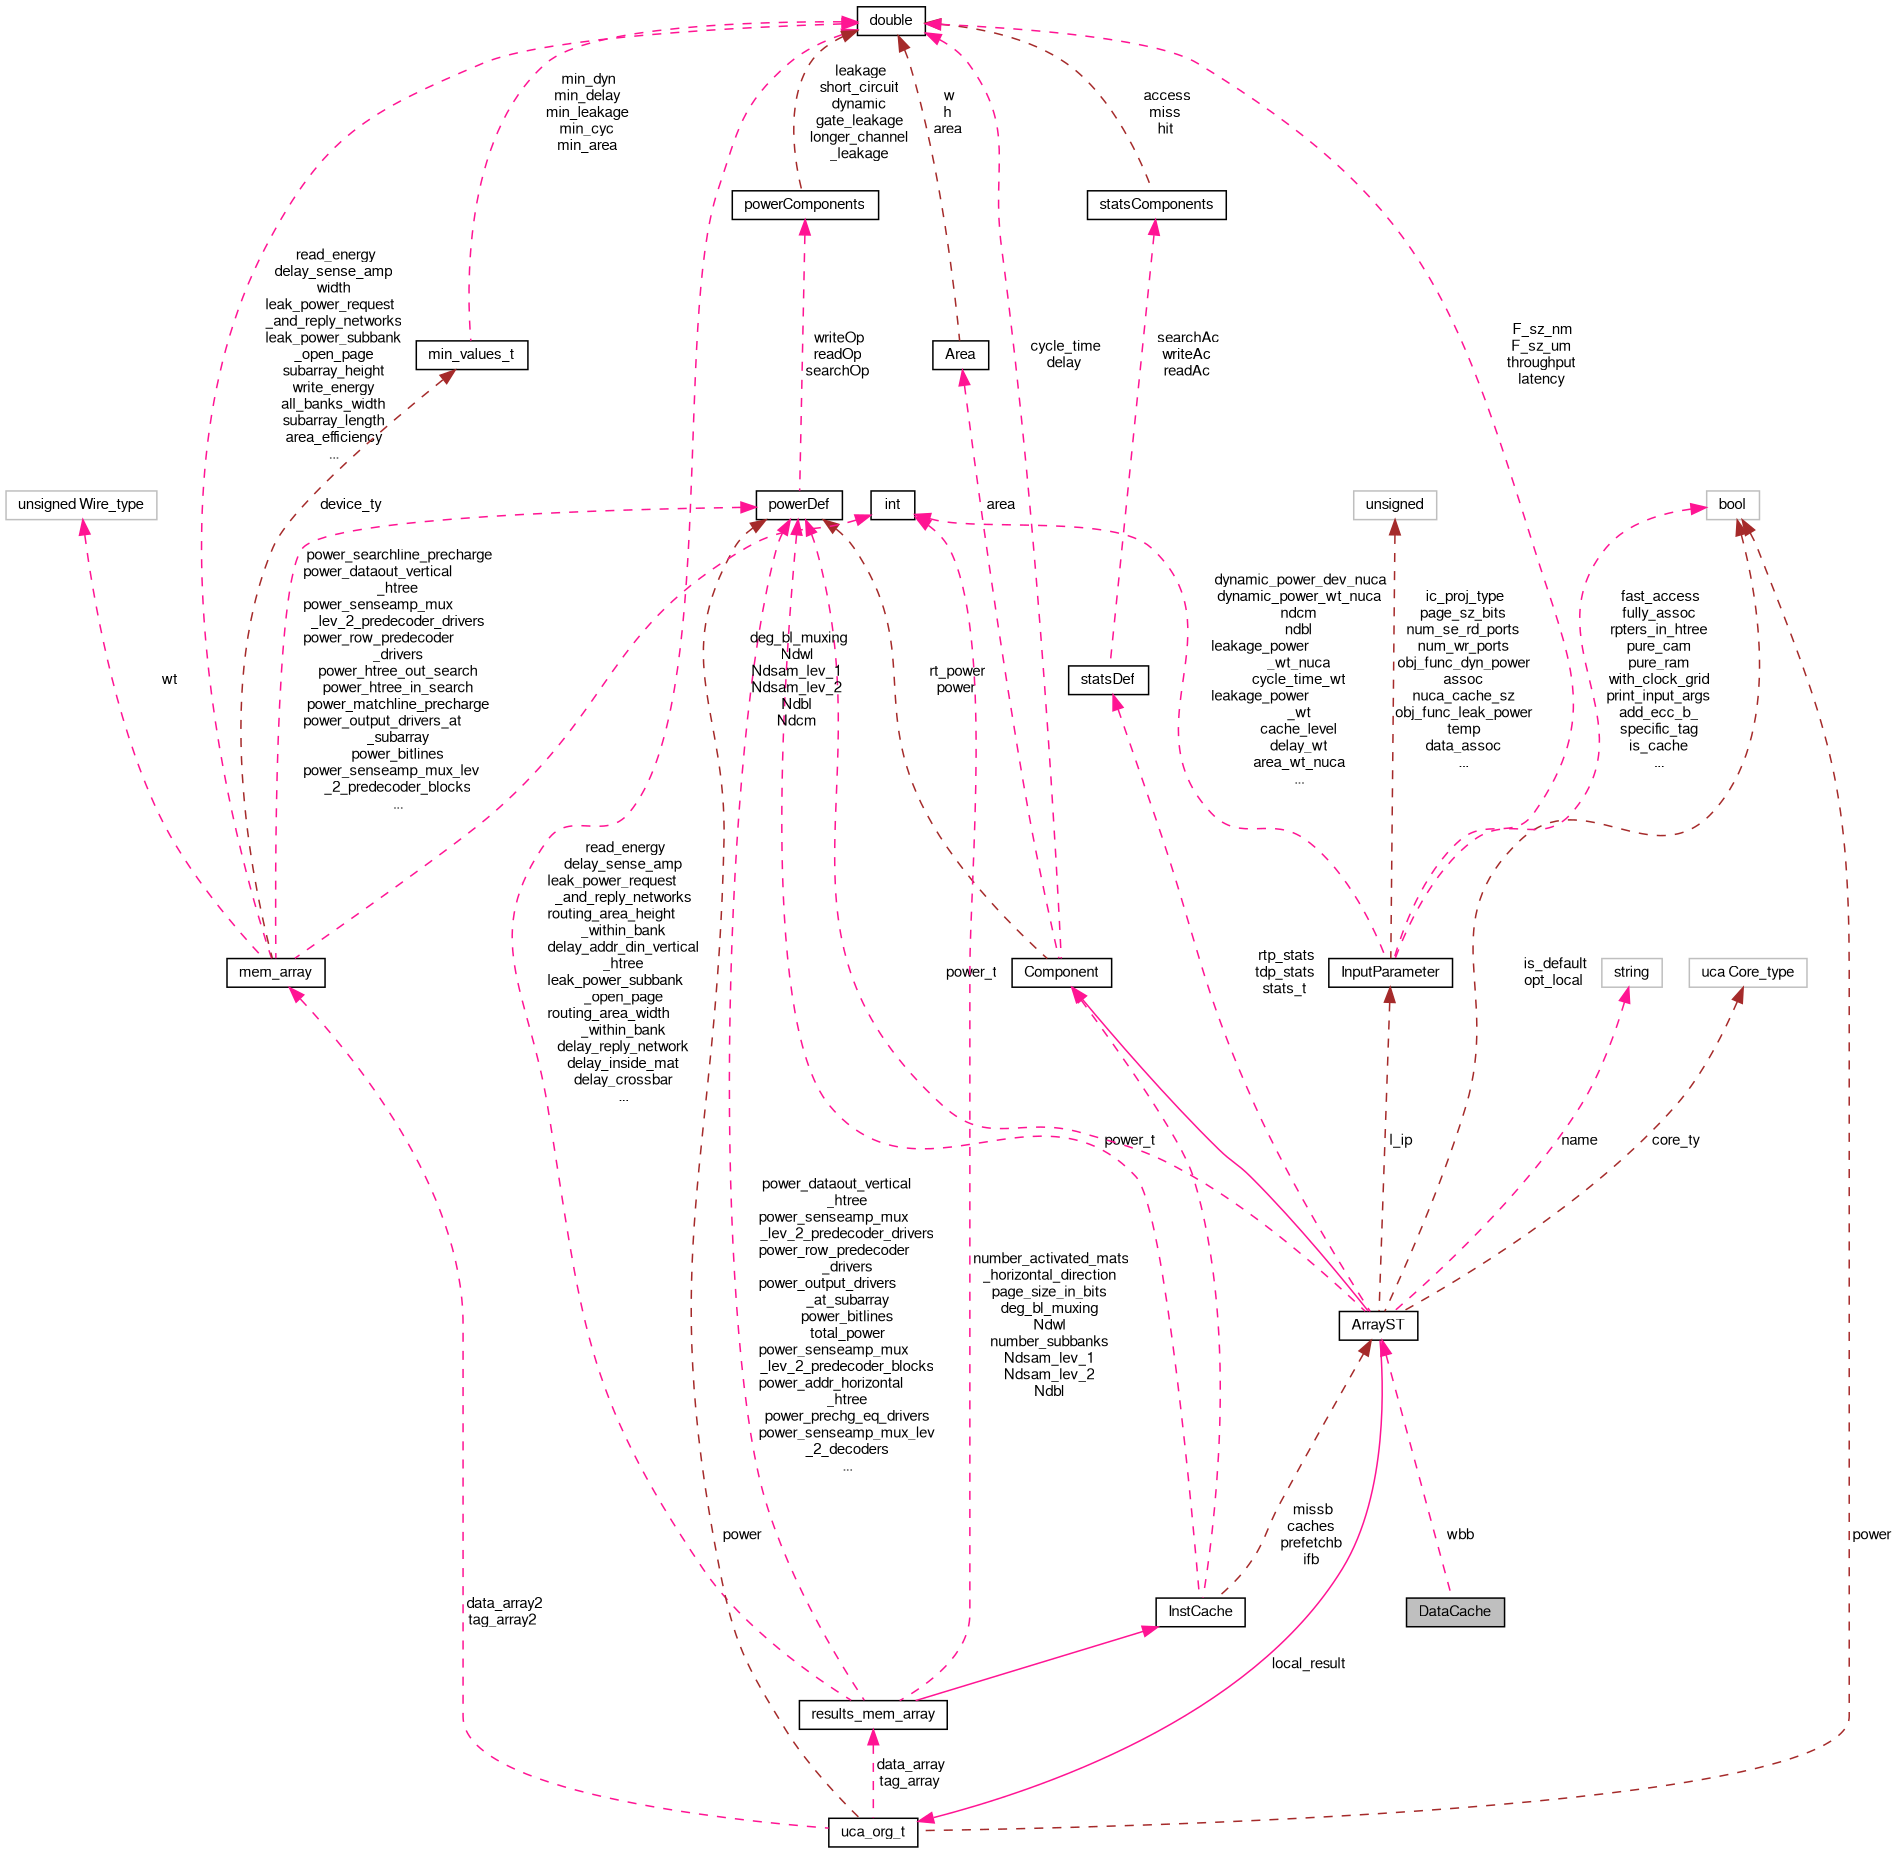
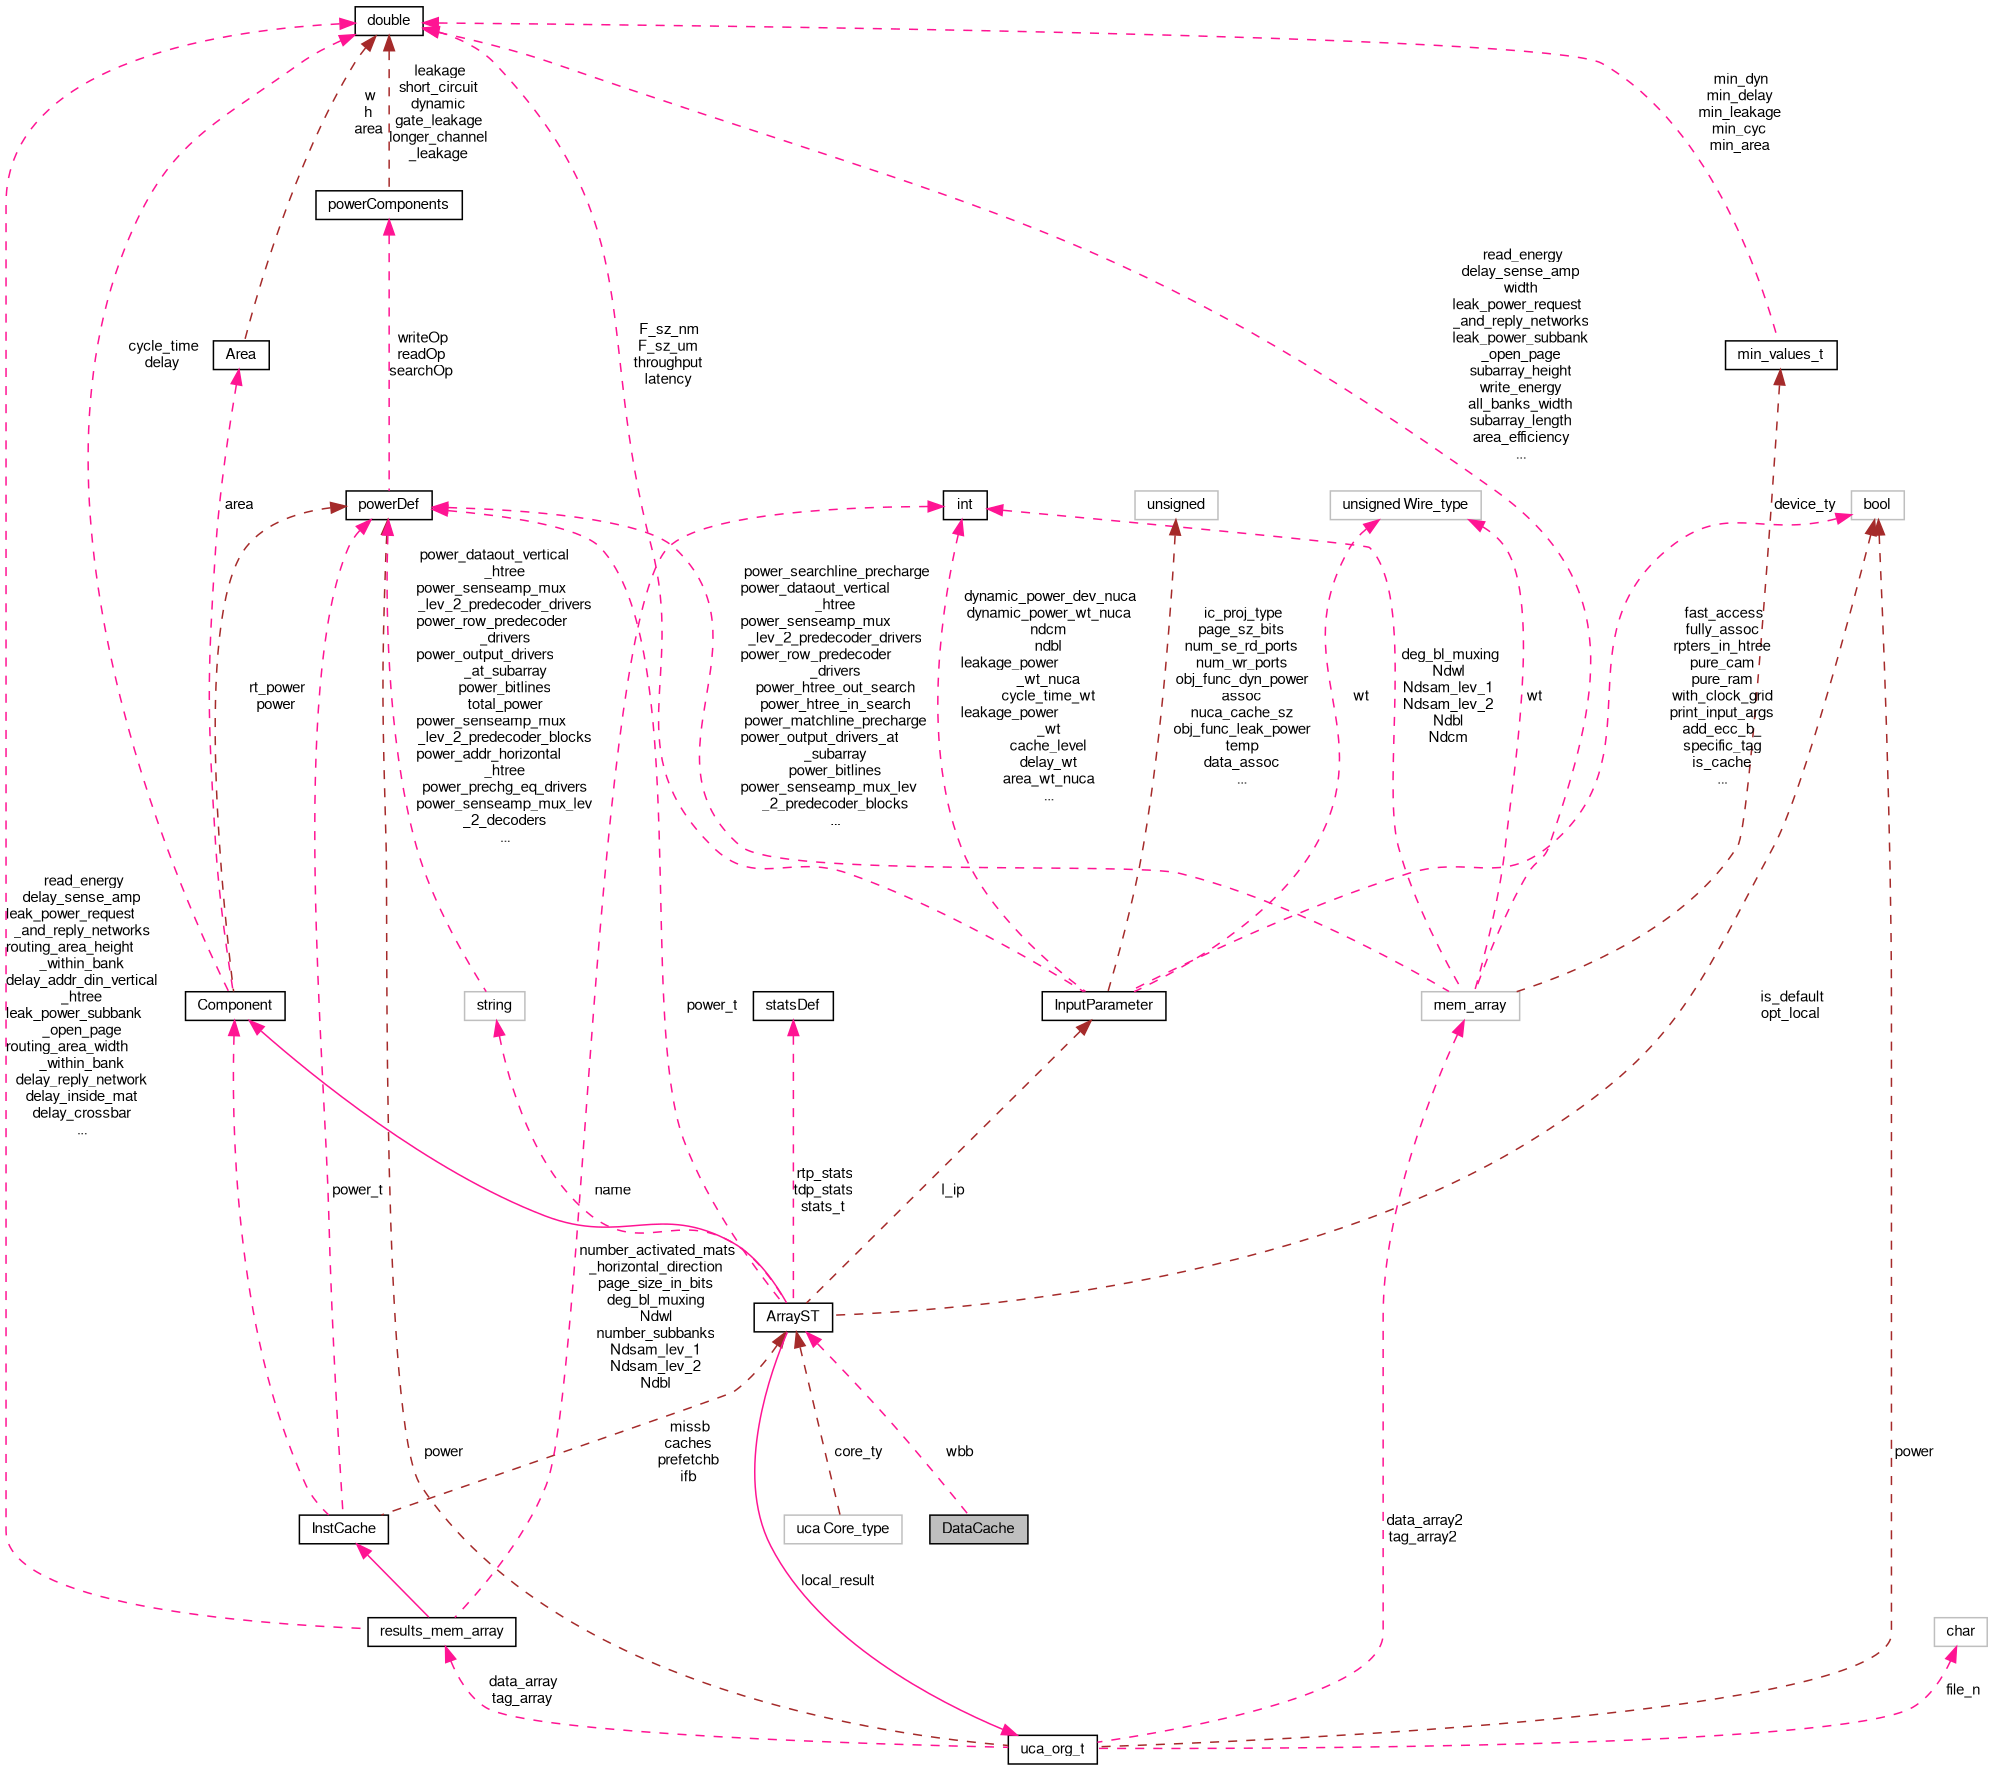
(1157, 205) -> none
none -> (1334, 801)
(276, 973) -> (1471, 1006)
(730, 1128) -> (401, 772)
(1595, 1182) -> (820, 1431)
none -> (1961, 1632)
